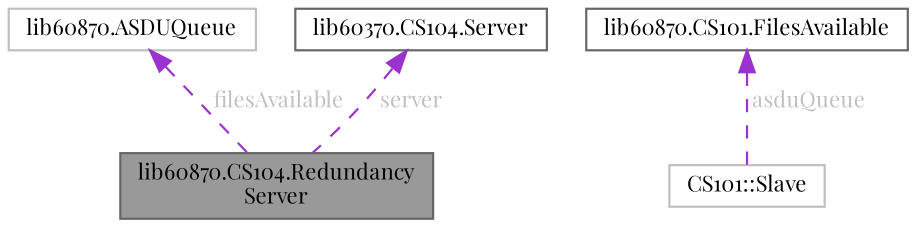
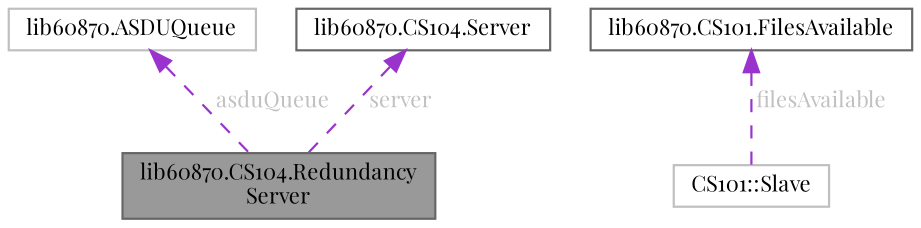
(421, 30) -> (423, 30)
(277, 102) -> (271, 102)
(807, 102) -> (819, 102)
